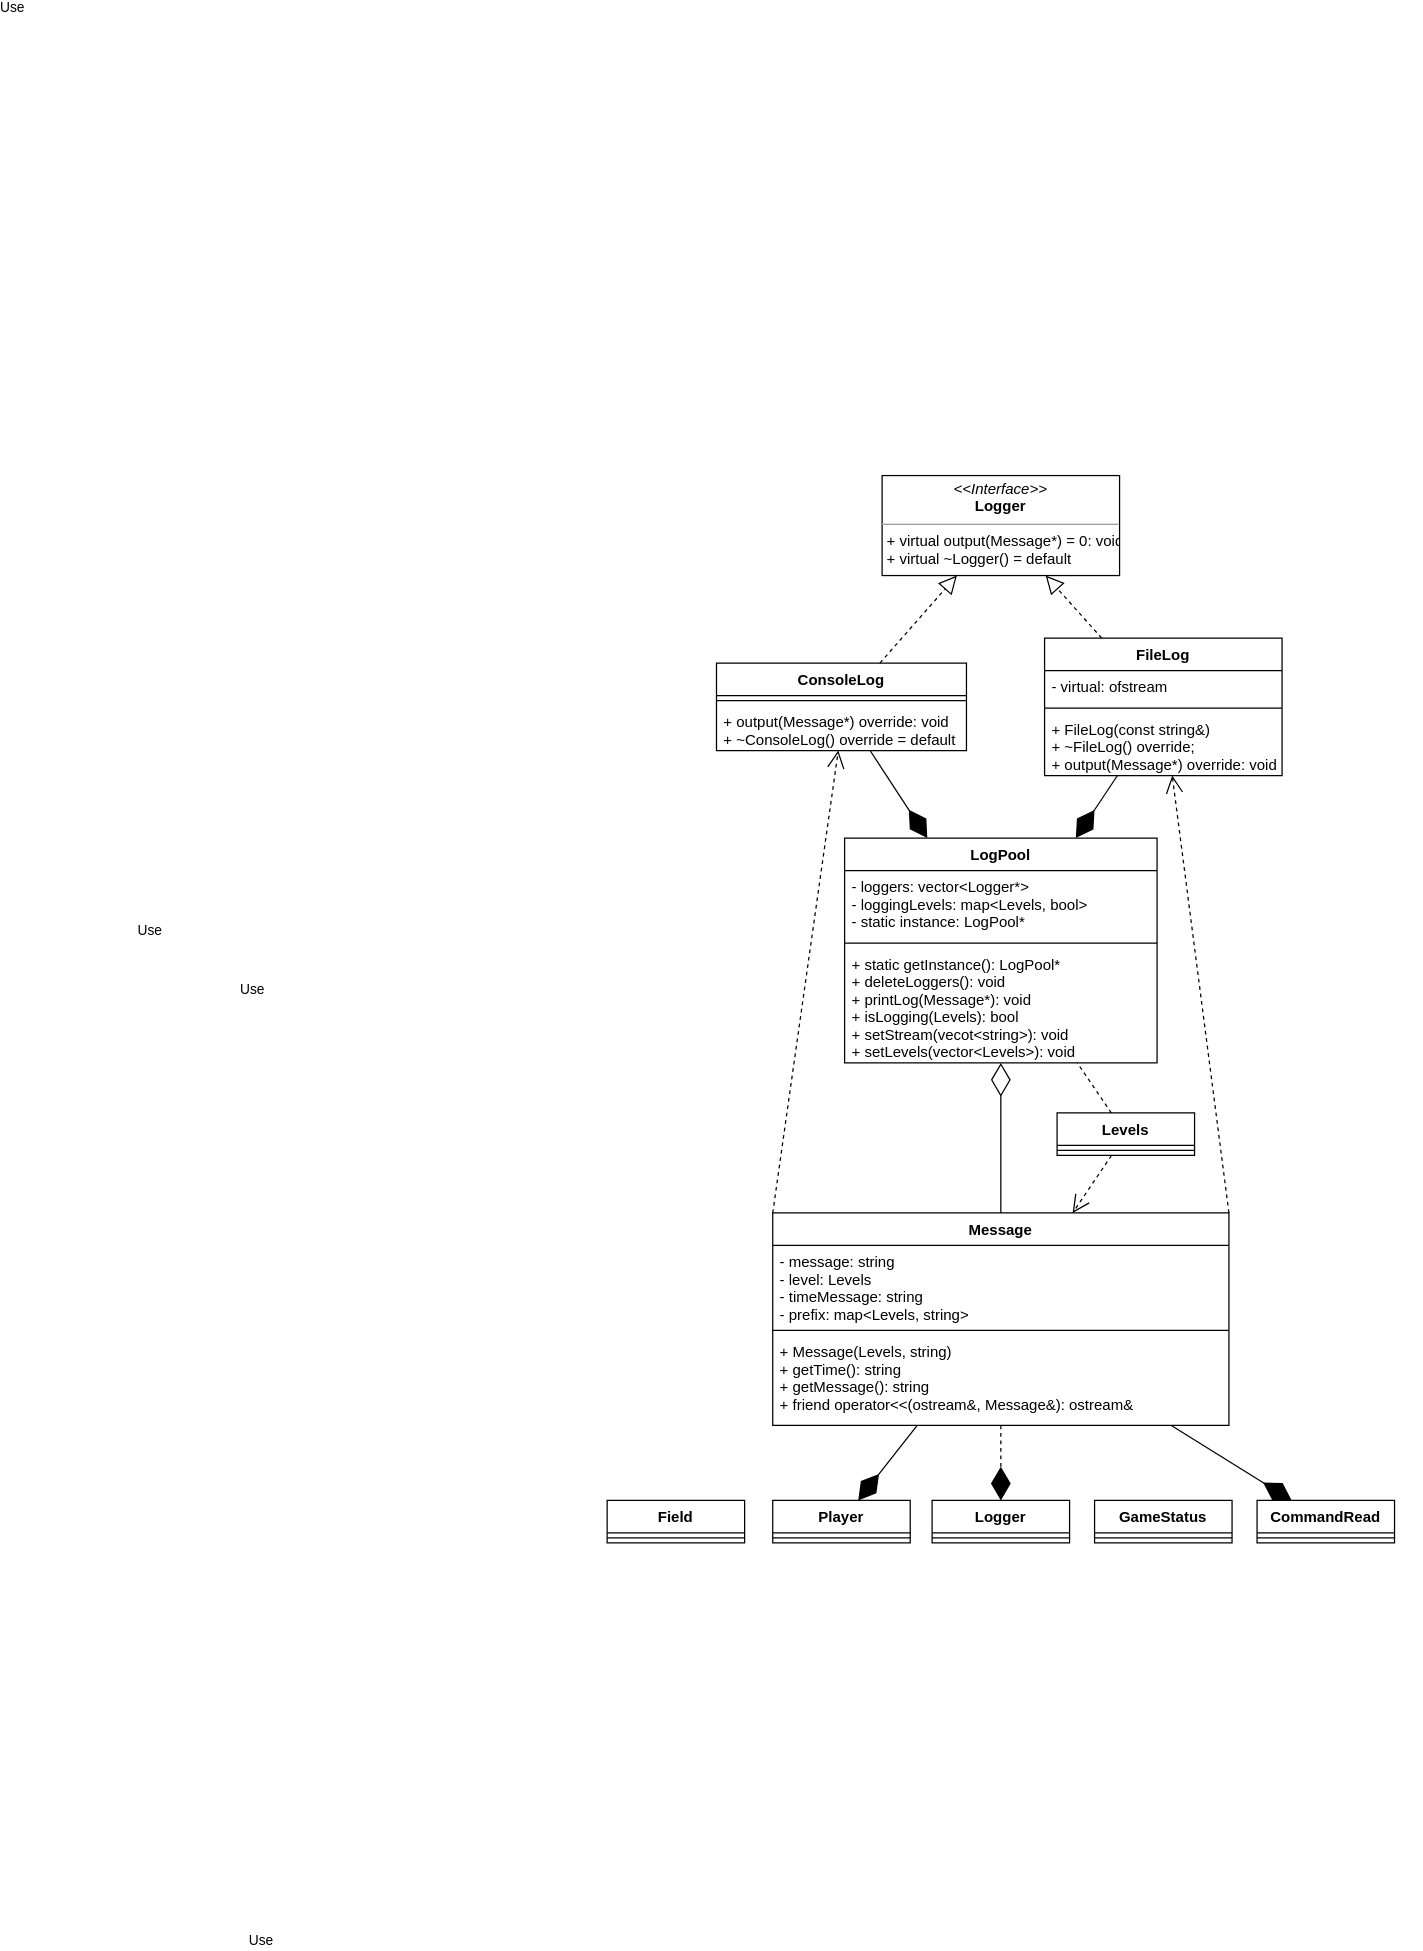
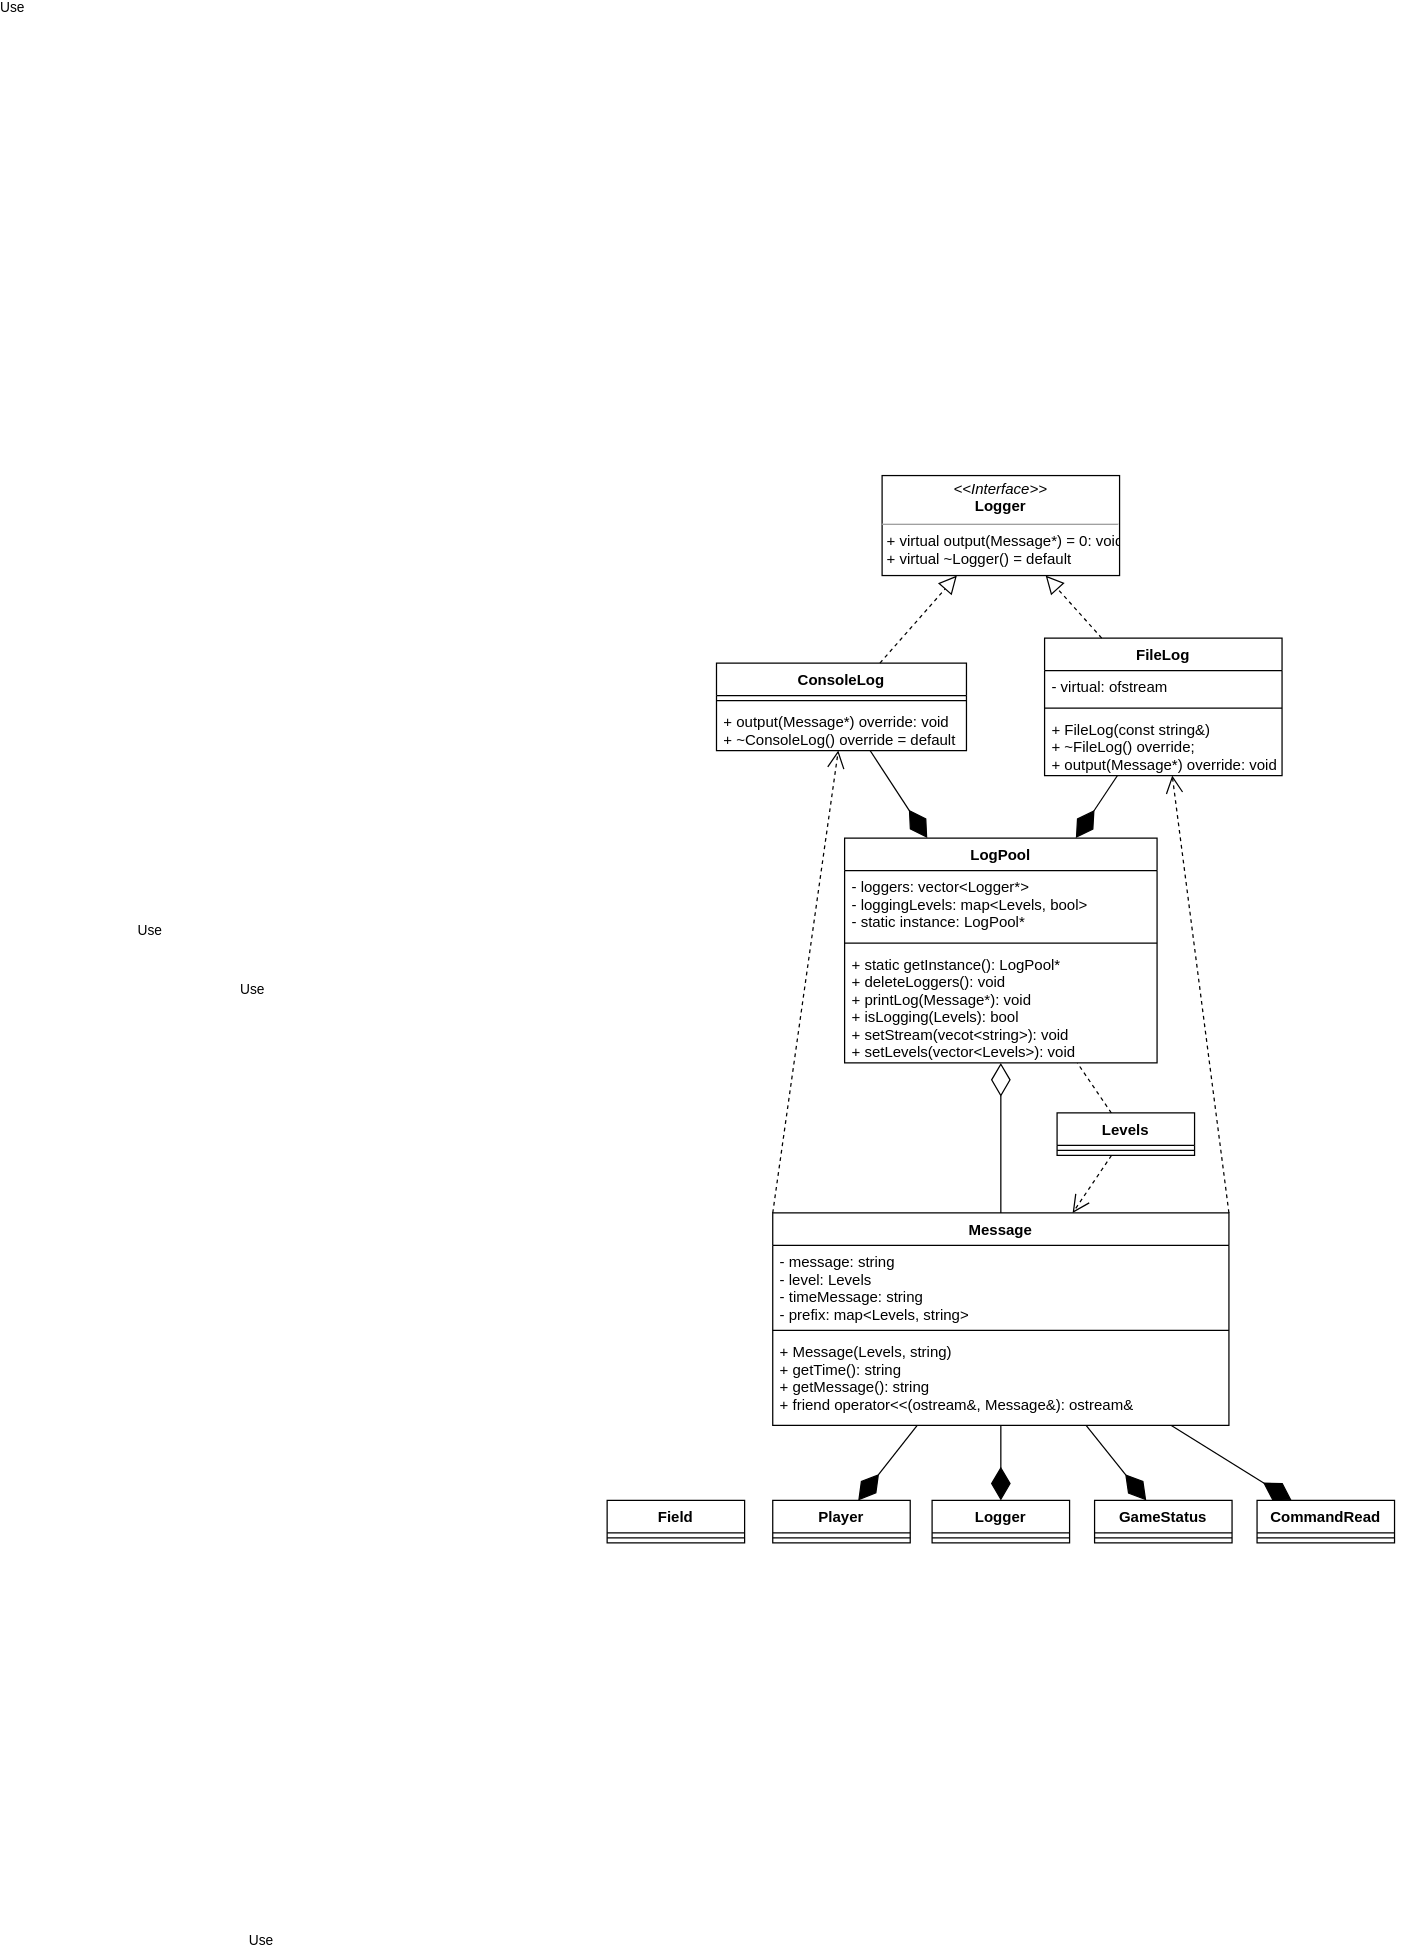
(1001, 1446) -> (1001, 1446)
none -> (1107, 1452)
